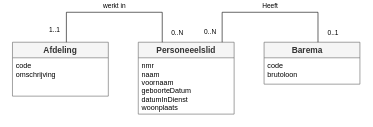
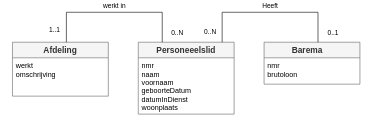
(24, 66) -> (26, 66)
(276, 66) -> (274, 66)
